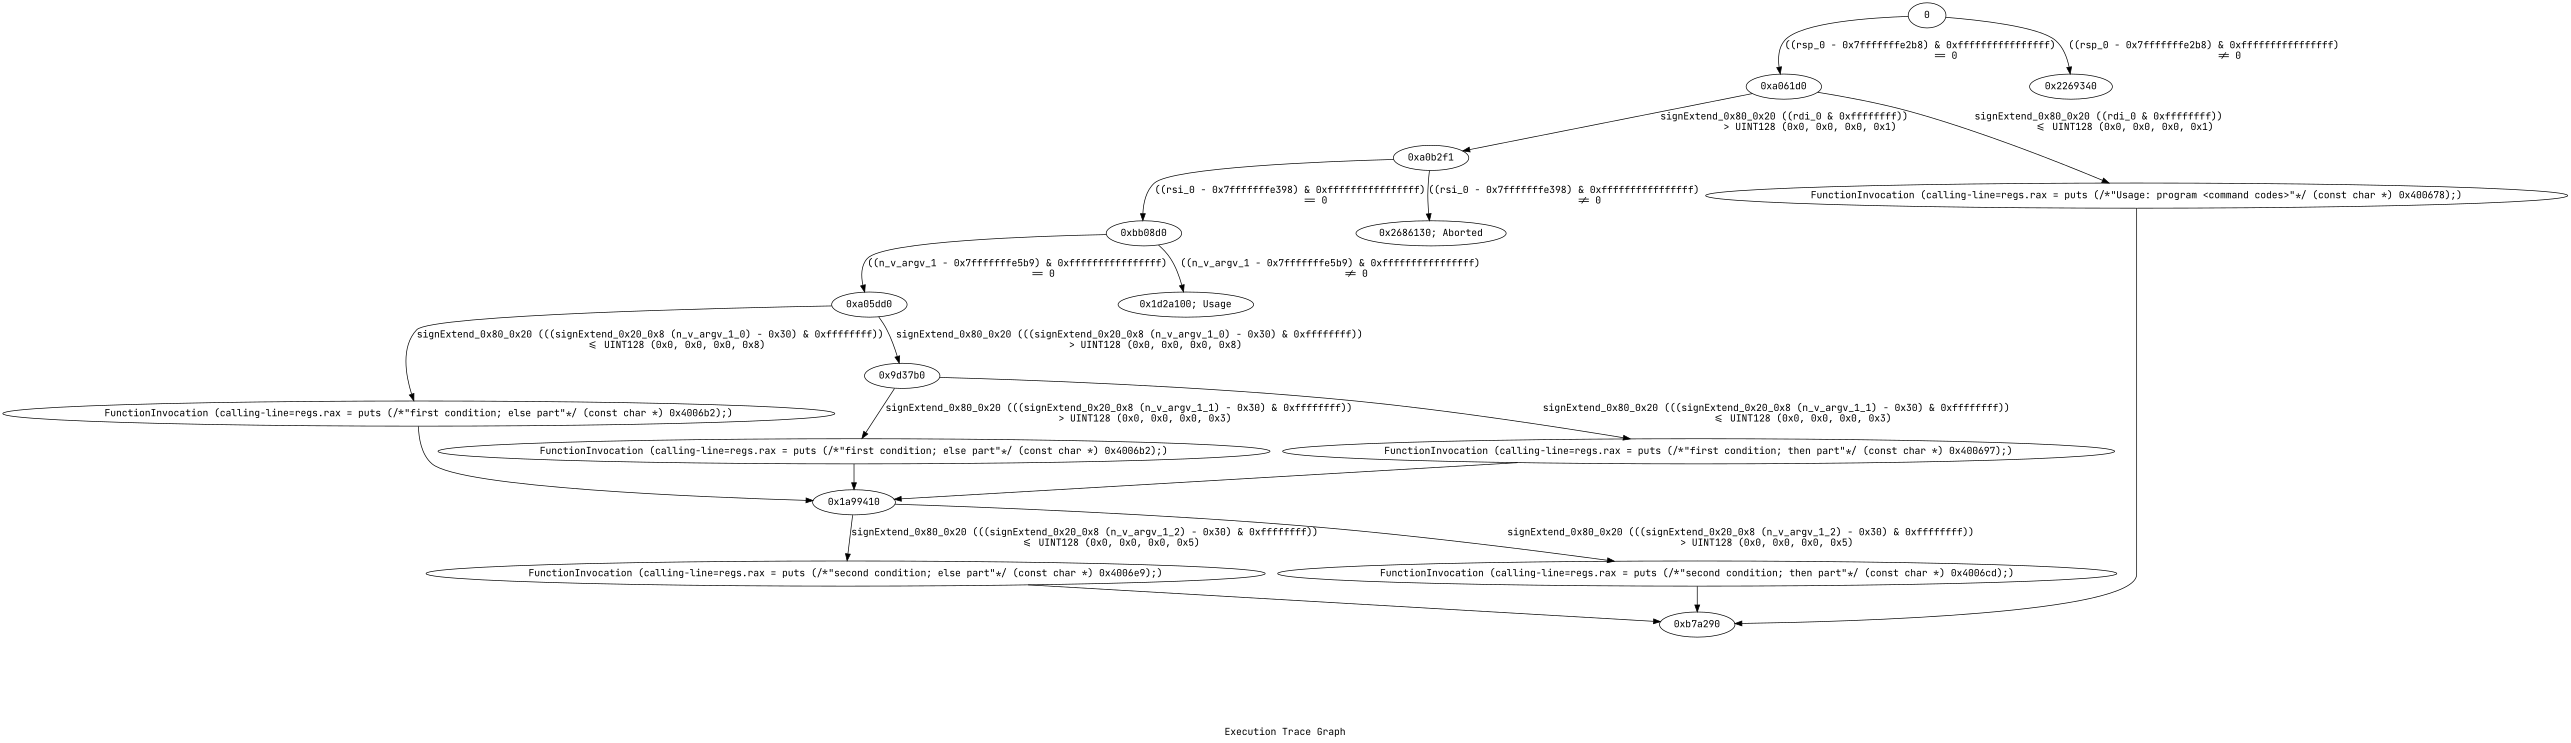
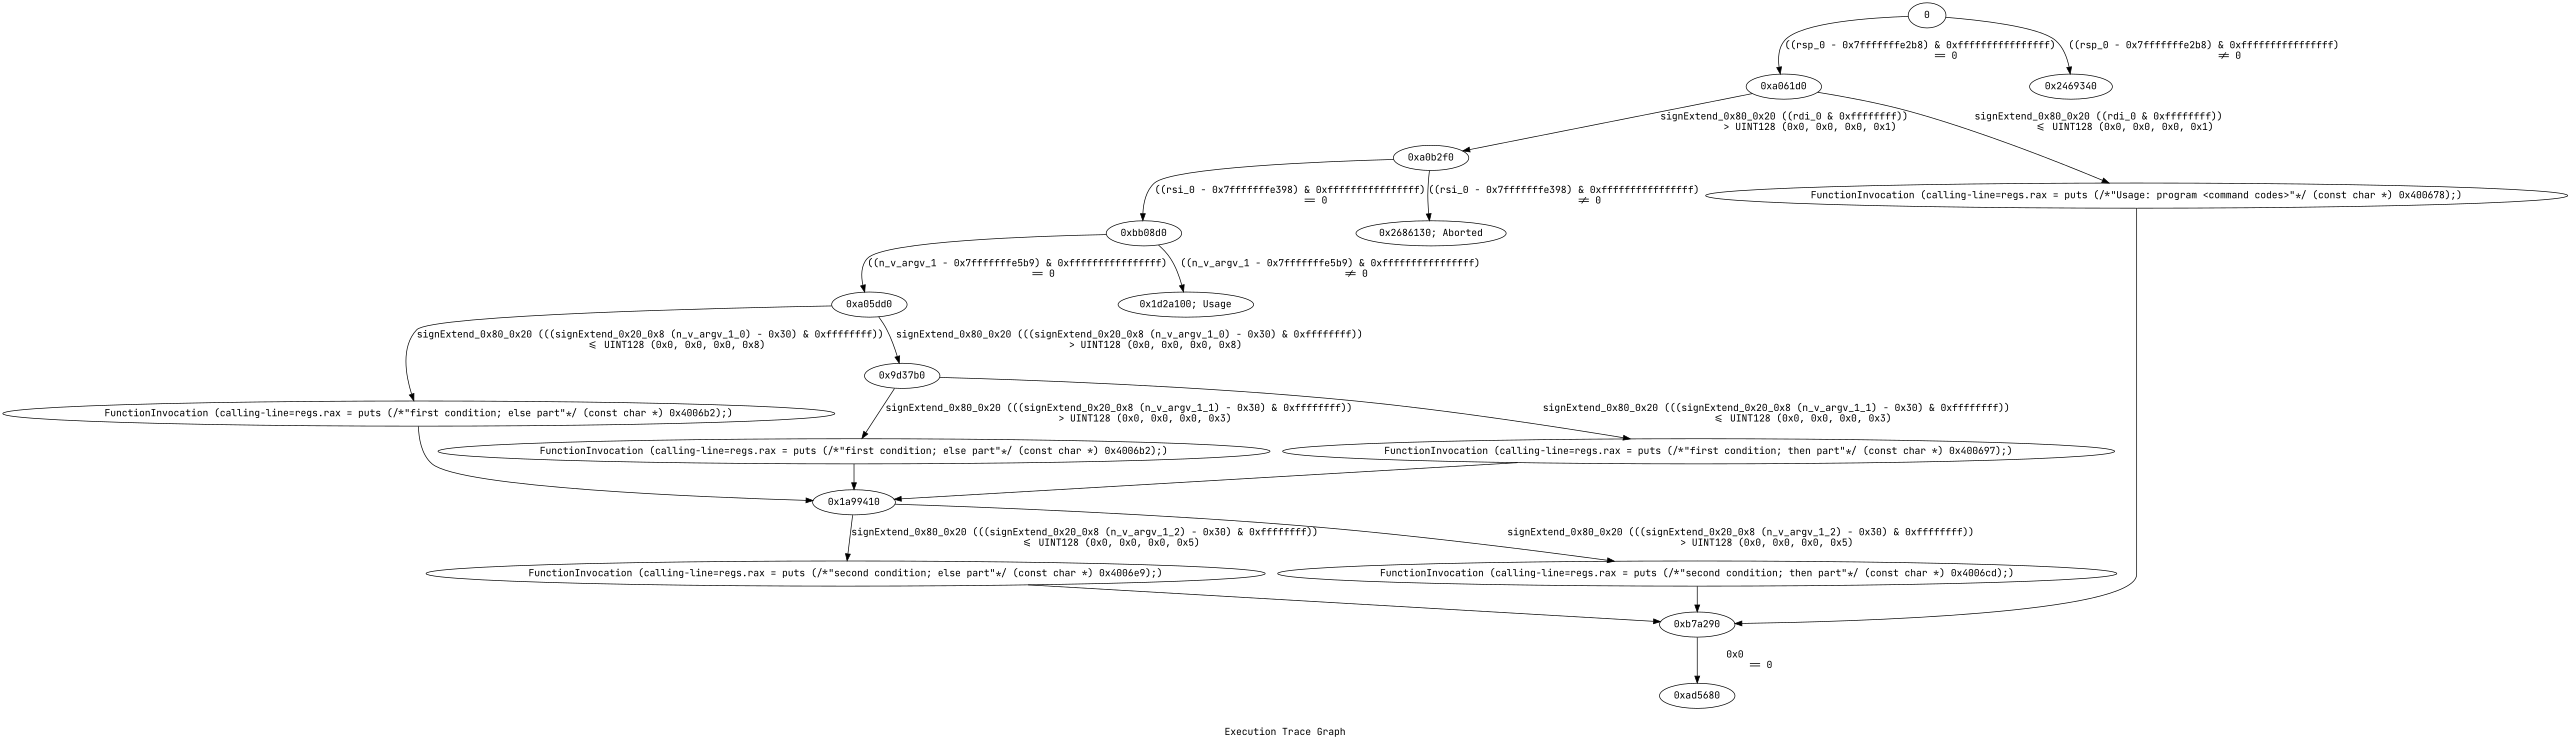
(2071, 87) -> (2071, 87)
(1431, 158) -> (1431, 158)
none -> (1697, 696)
